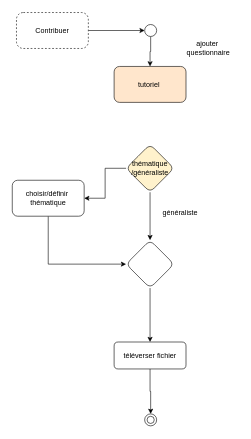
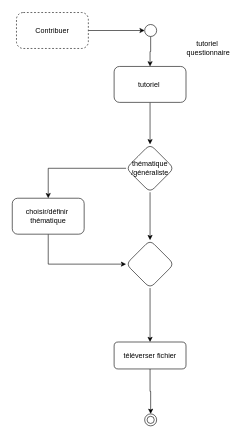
(209, 48) -> (209, 48)
(150, 84) -> (150, 84)
none -> (150, 138)
(150, 168) -> (150, 168)
(48, 198) -> (48, 216)
(180, 213) -> none
